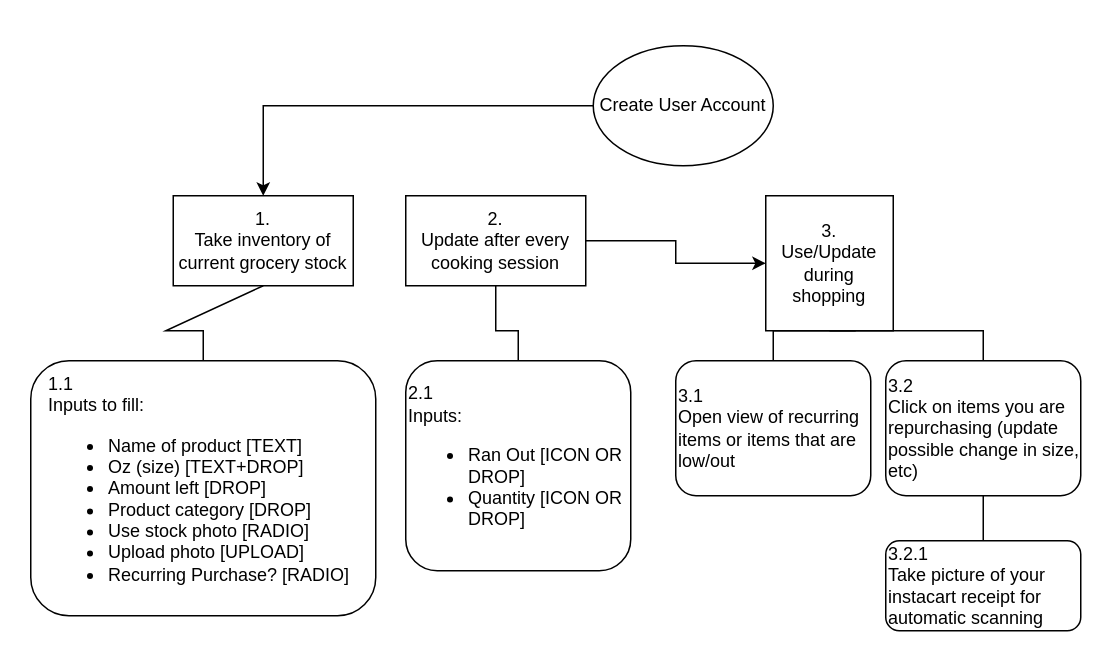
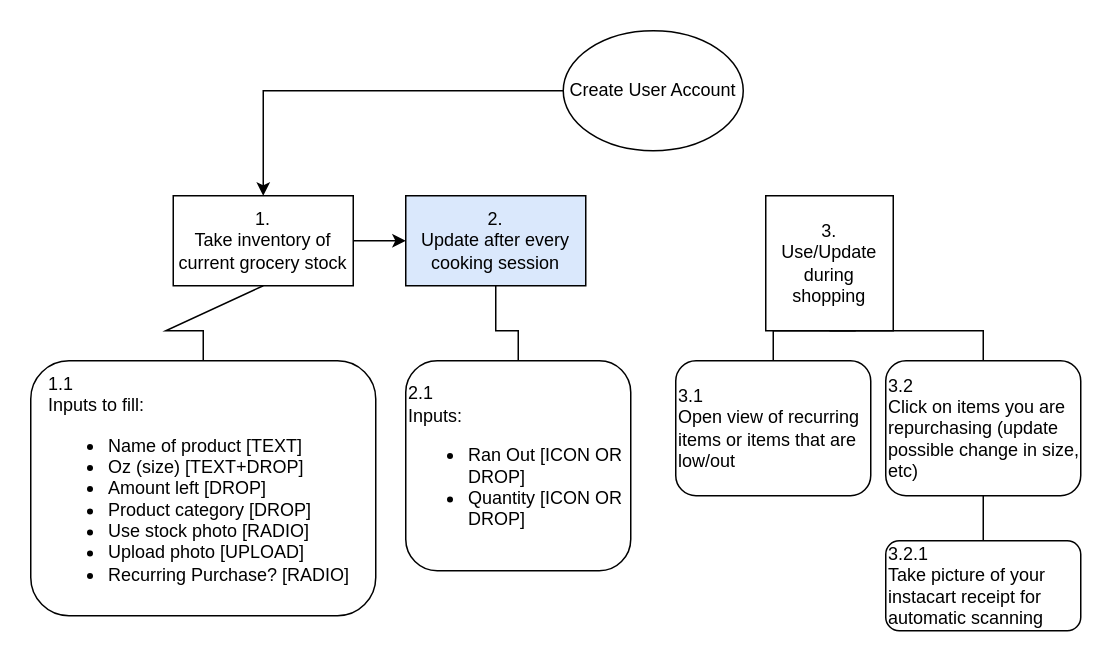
(683, 106) -> (653, 91)
none -> (381, 241)
(496, 241) -> (496, 241)
(676, 247) -> none
